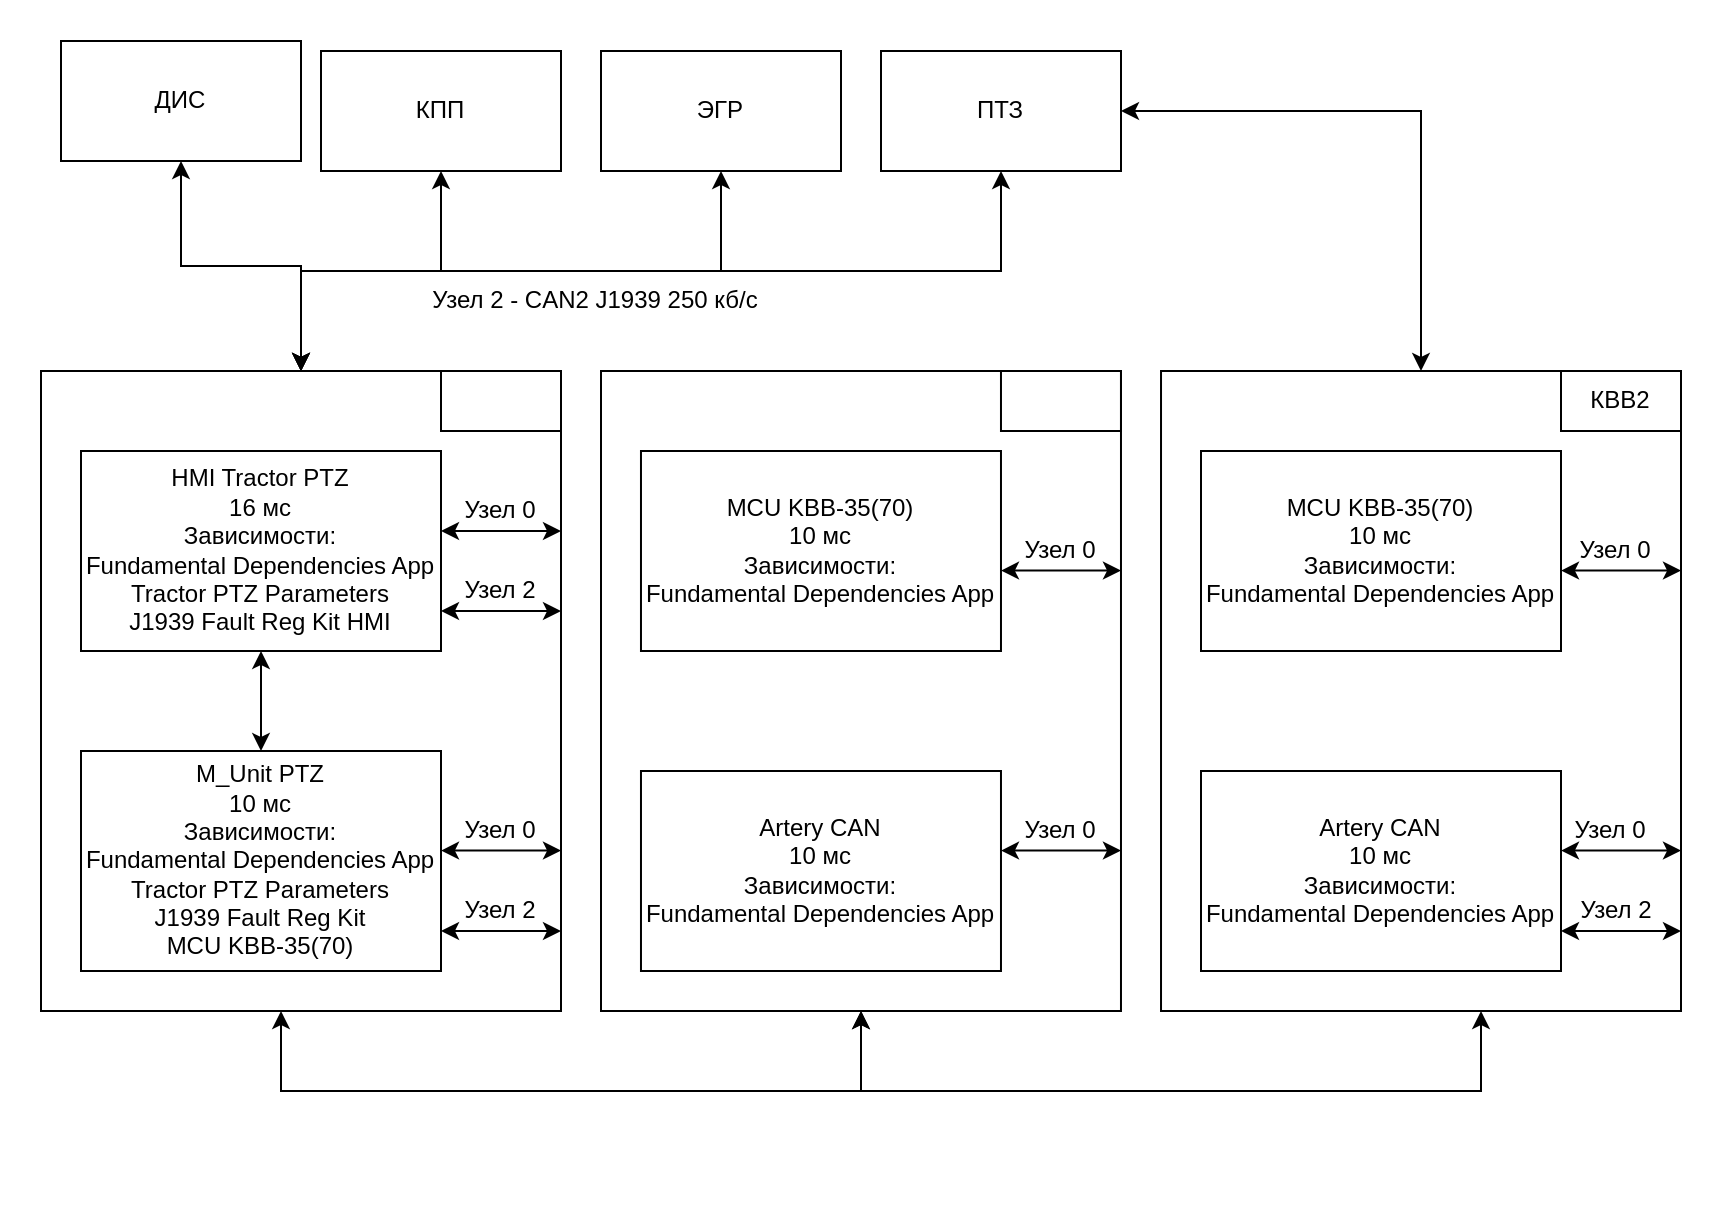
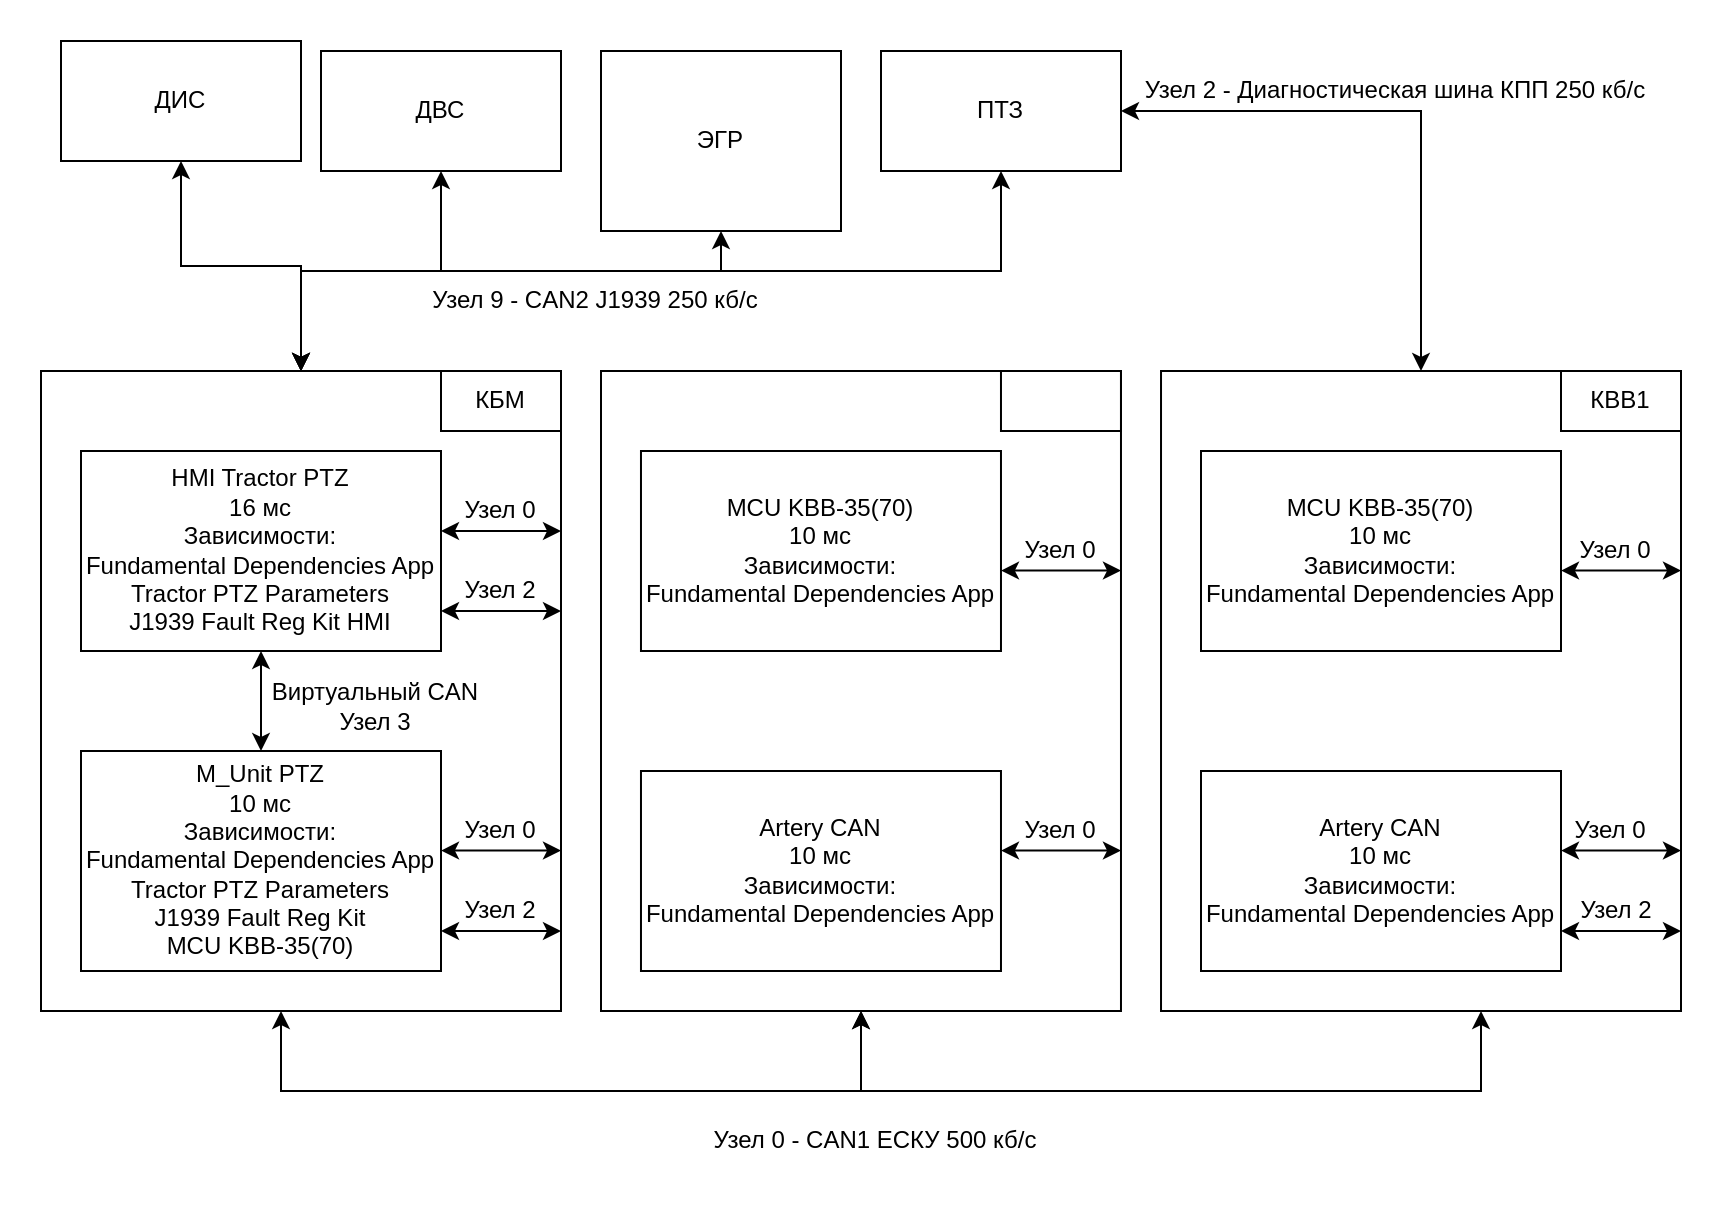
none -> (1396, 91)
(441, 111) -> (441, 111)
(721, 111) -> (721, 141)
(596, 301) -> (596, 301)
none -> (501, 401)
(1621, 401) -> (1621, 401)
none -> (376, 706)
none -> (876, 1141)
